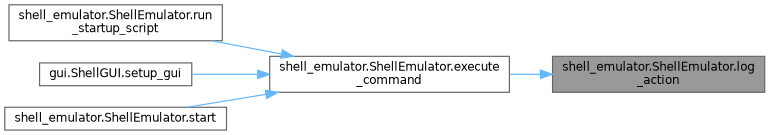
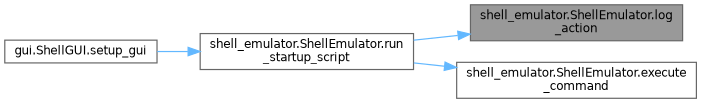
(225, 74) -> (173, 52)
(525, 74) -> (436, 38)
(116, 119) -> none
